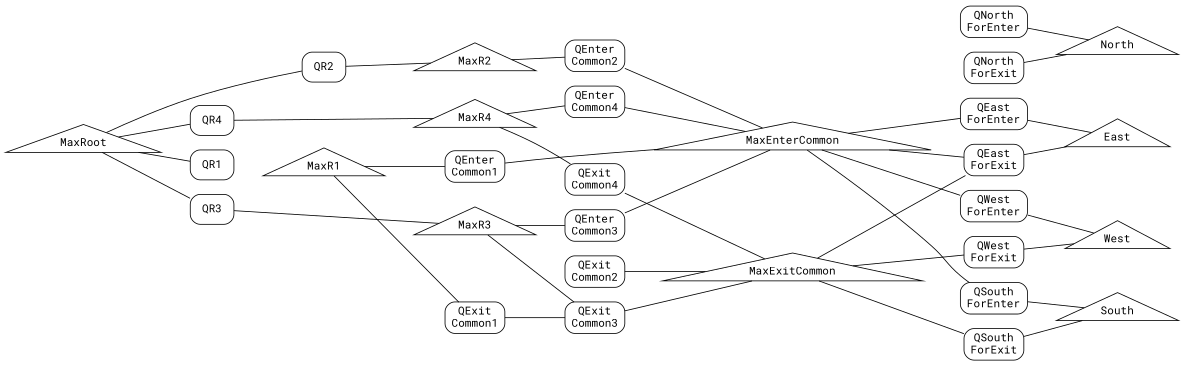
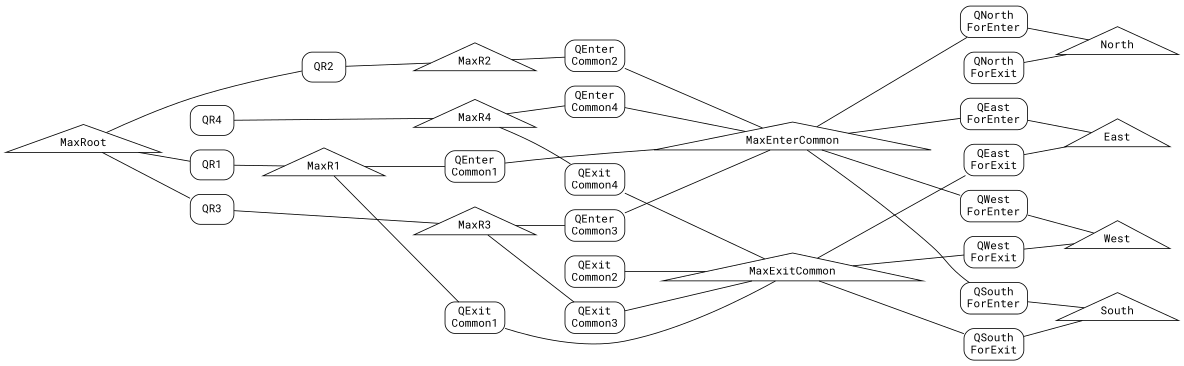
(154, 131) -> none
(927, 154) -> (892, 82)
none -> (259, 166)
(535, 318) -> (645, 336)
